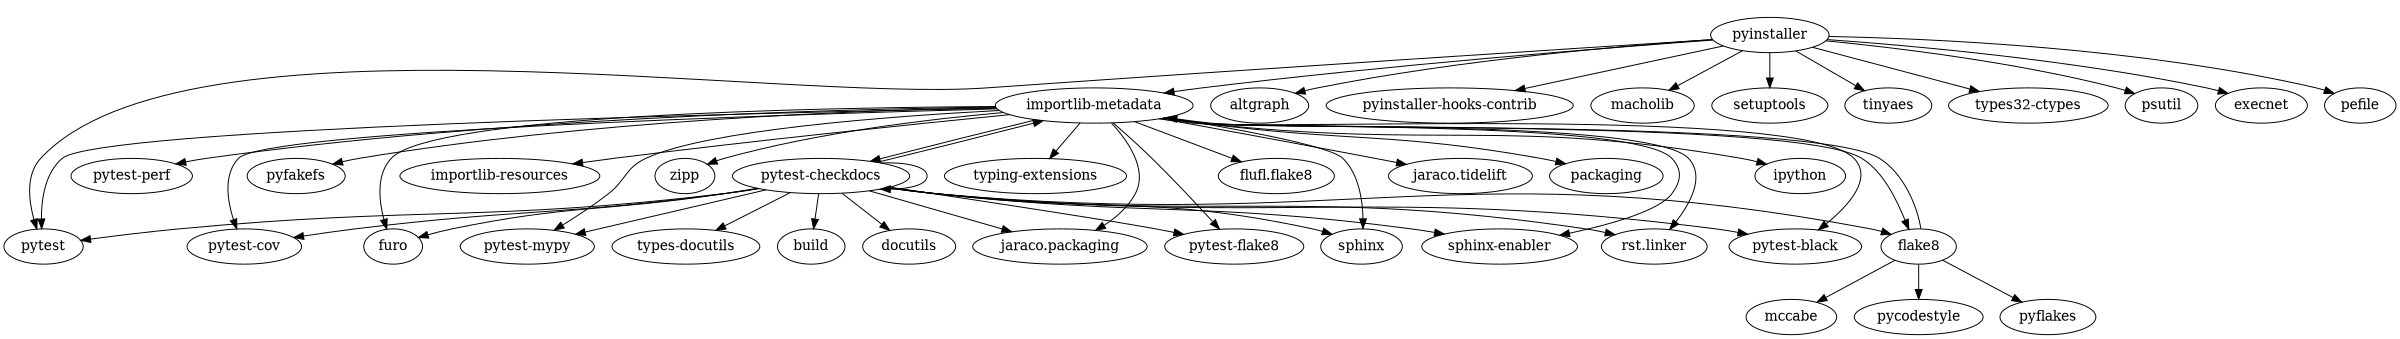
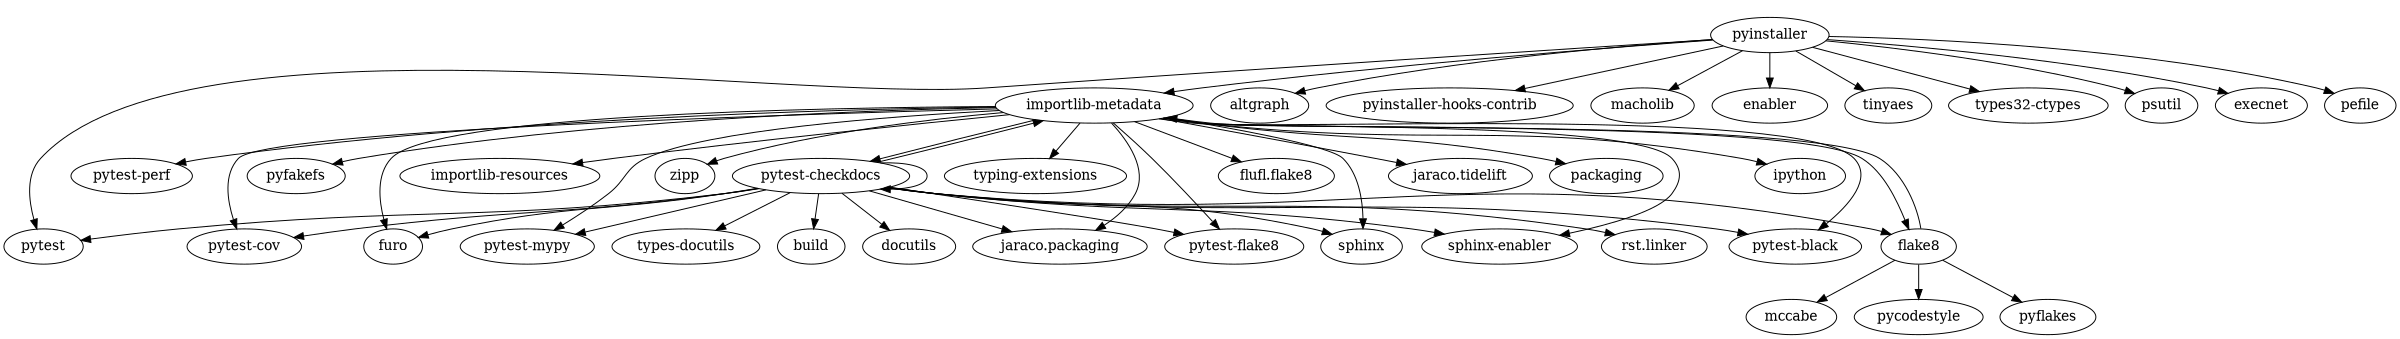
(1770, 106) -> (1770, 106)
(495, 122) -> none
(1463, 129) -> none
